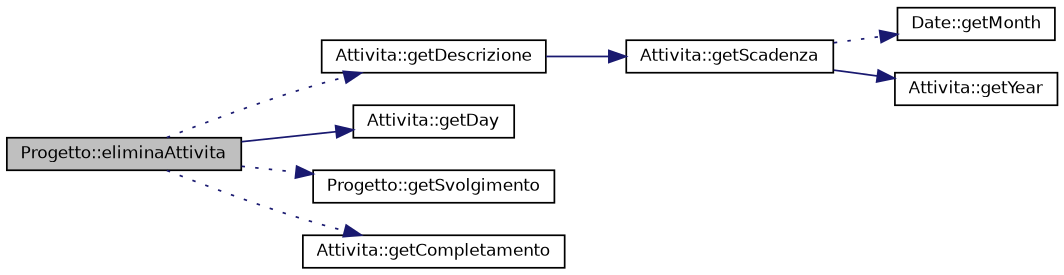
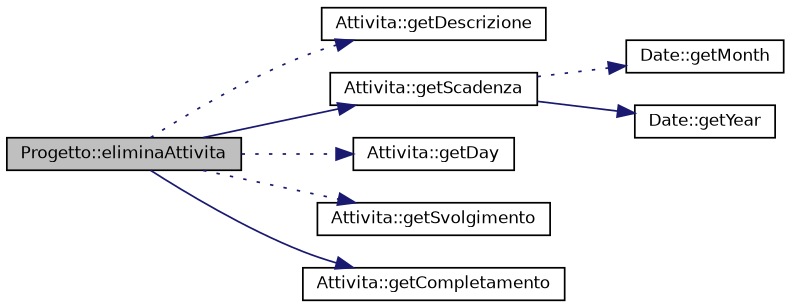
(577, 56) -> (271, 123)
(976, 89) -> (705, 121)
(289, 137) -> (289, 154)
(434, 187) -> (434, 219)
(255, 203) -> (241, 223)
